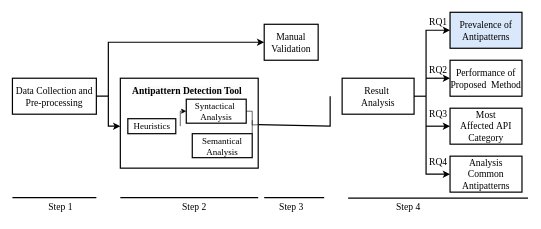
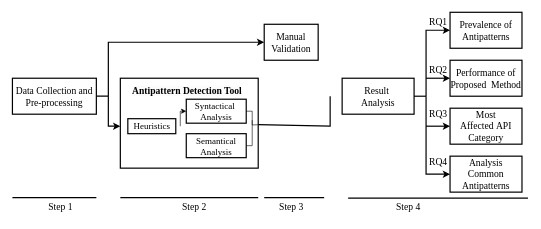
(486, 30) -> (486, 30)
(222, 146) -> (216, 146)
